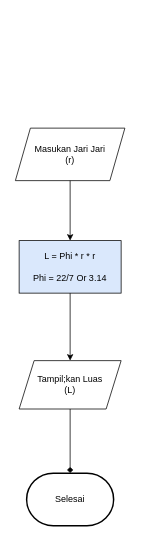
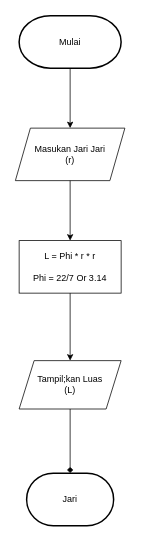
none -> (70, 42)
none -> (70, 121)
(70, 267) -> (70, 267)
(70, 499) -> (70, 499)
